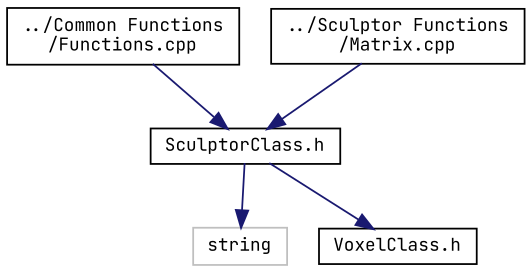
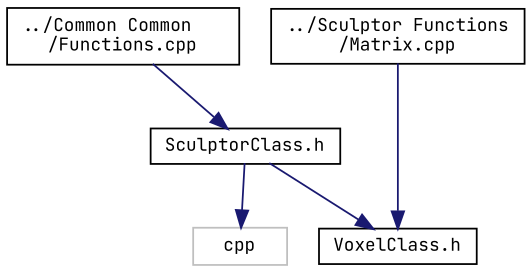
(123, 36) -> (123, 36)
(322, 91) -> (398, 137)
(240, 246) -> (240, 246)
